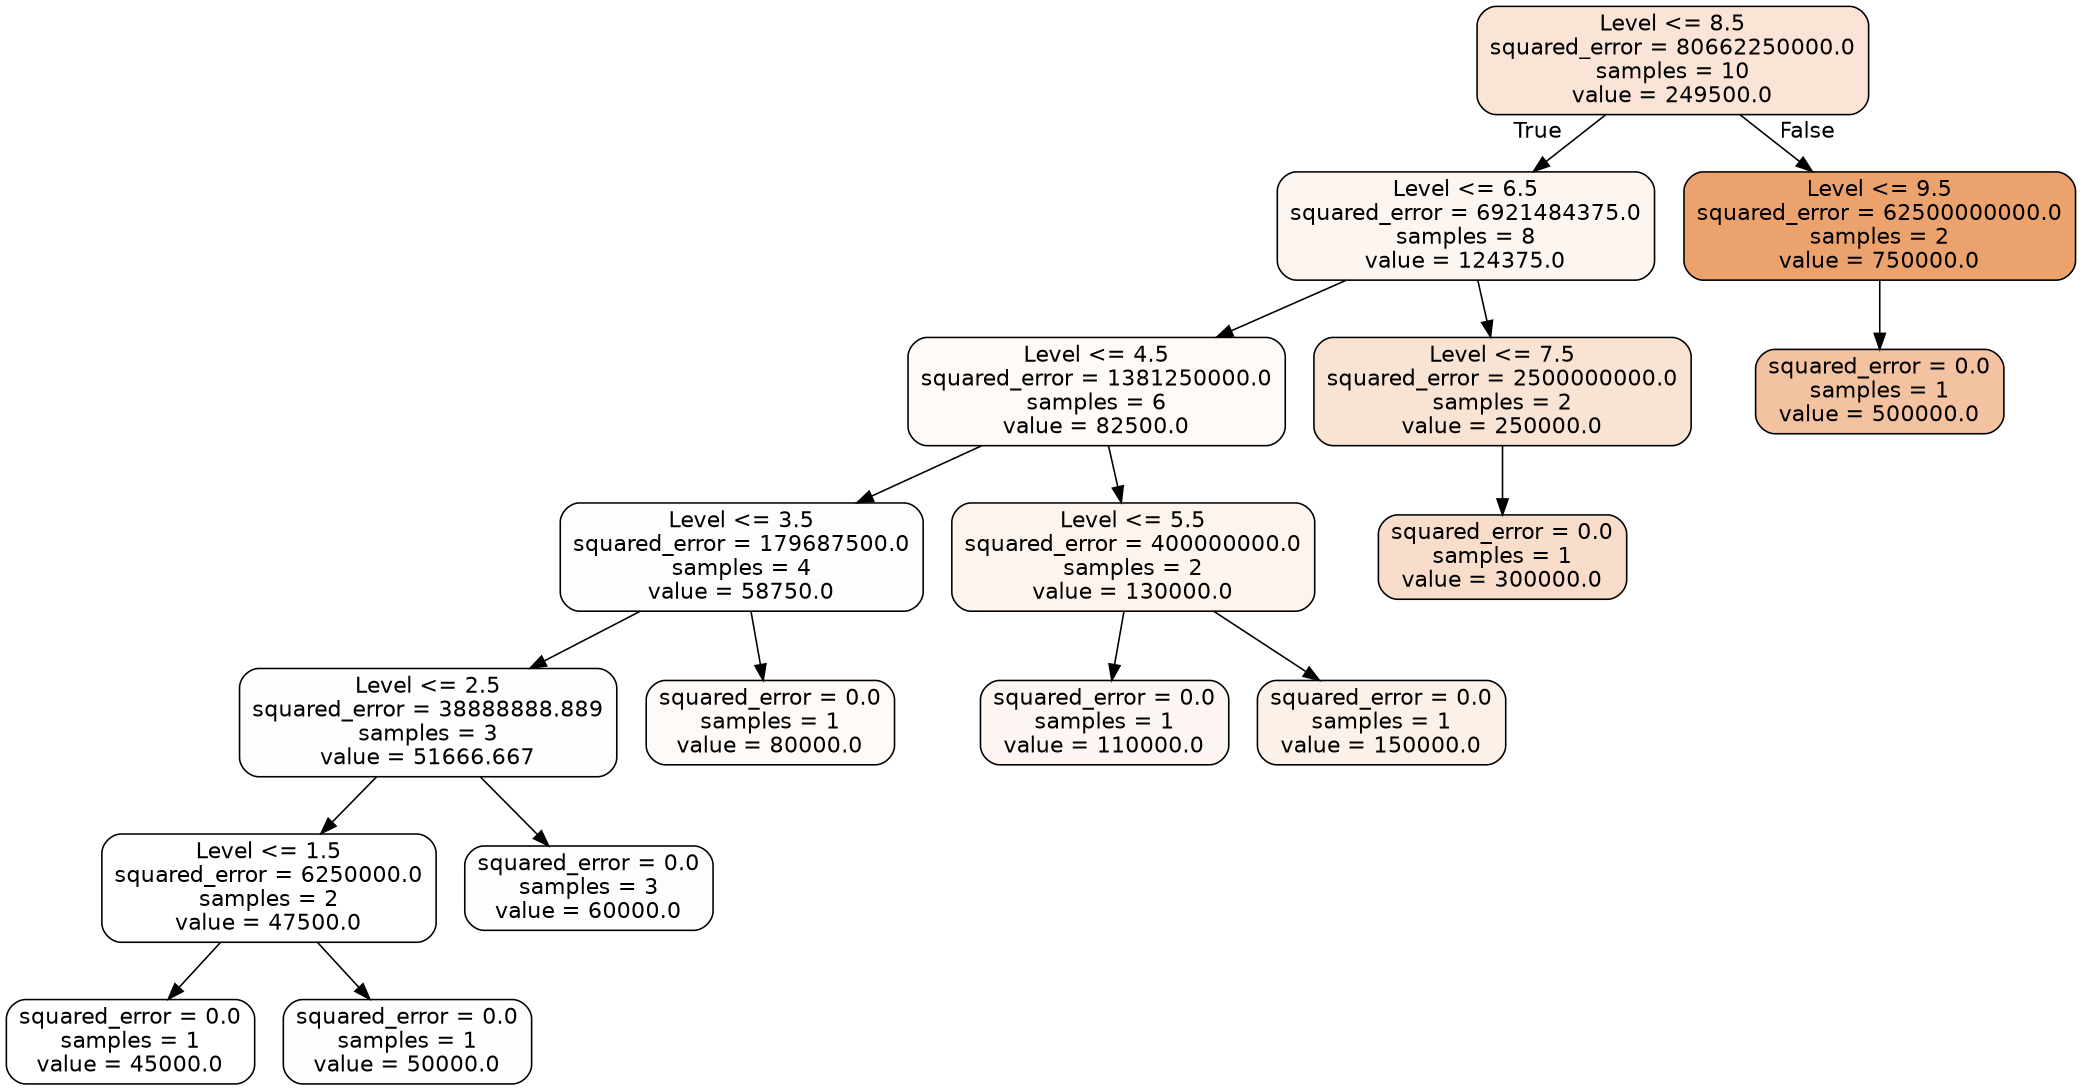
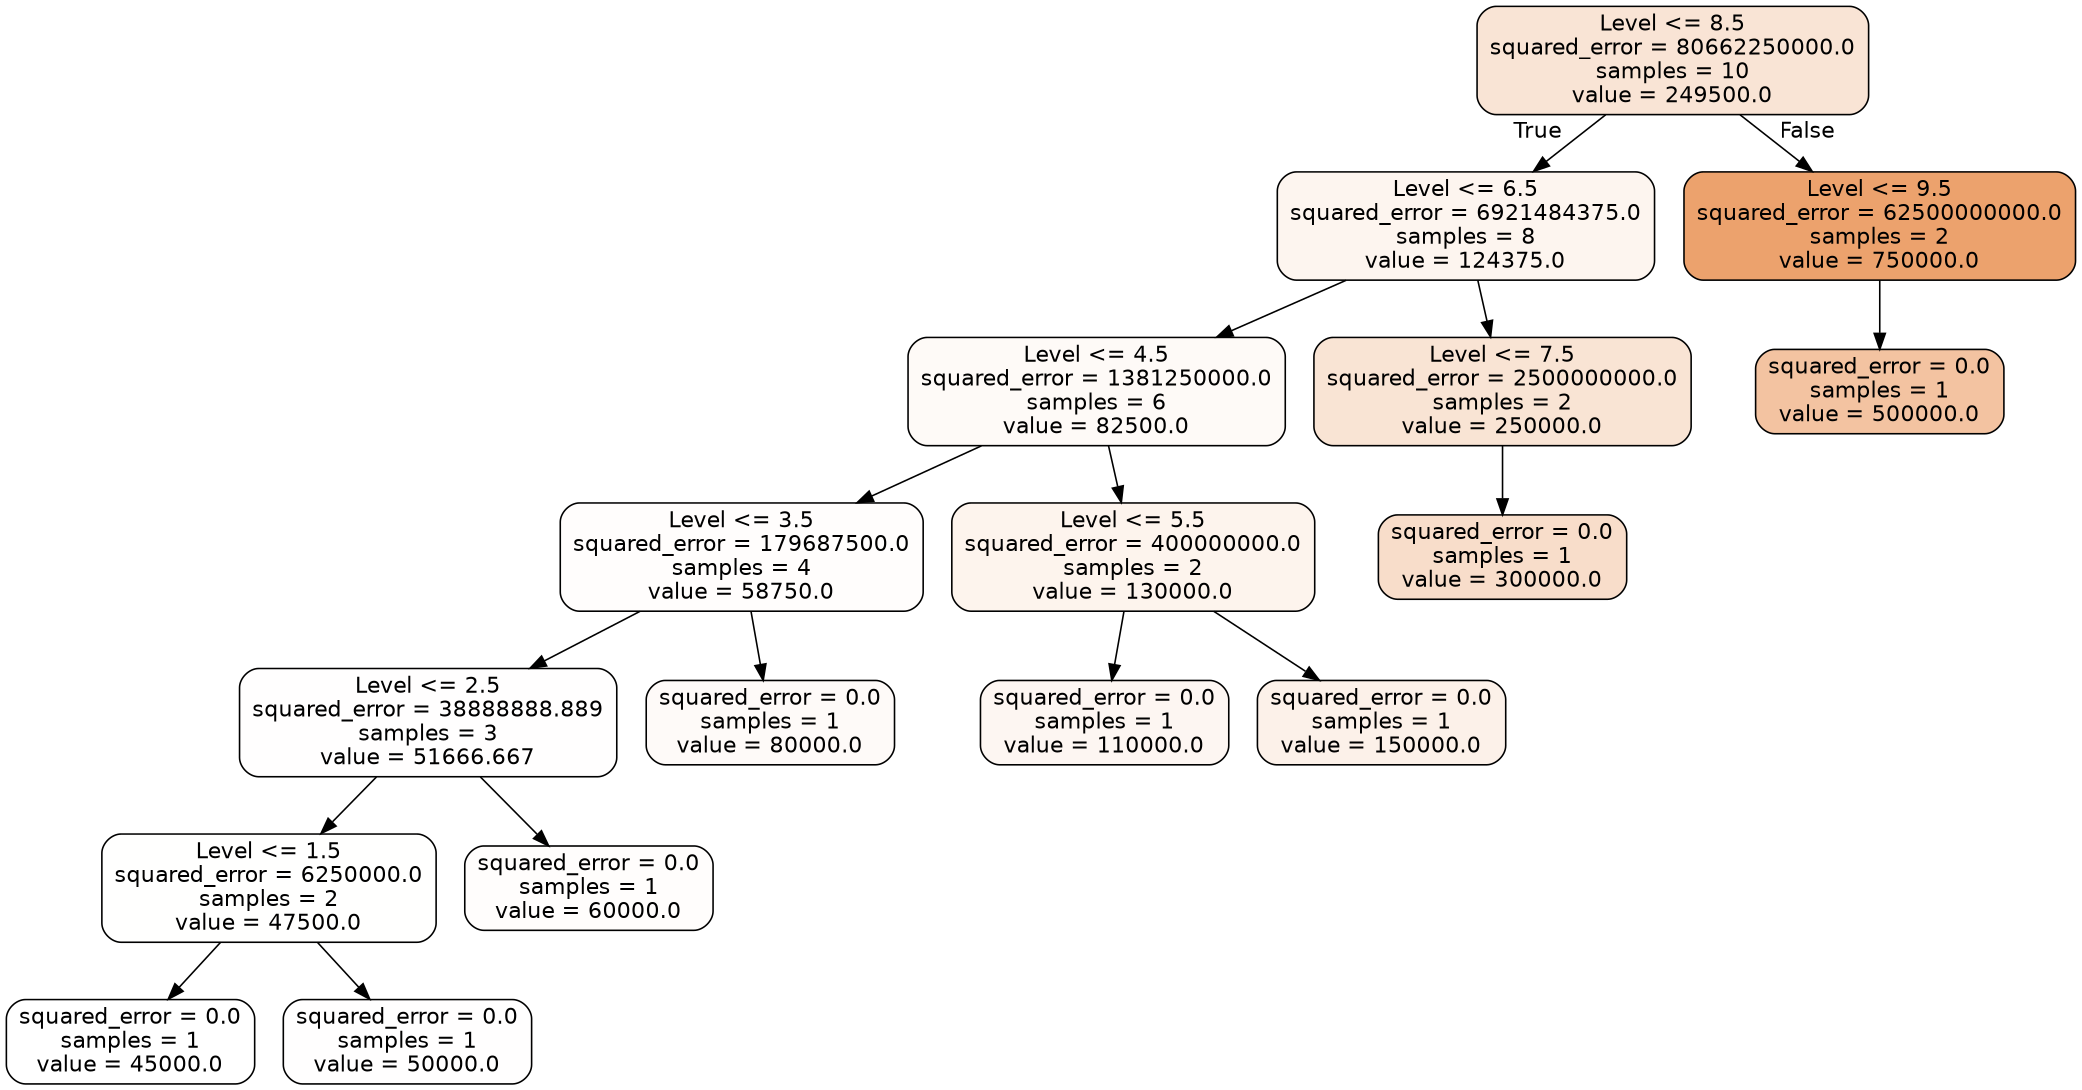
(589, 888) -> (589, 888)
